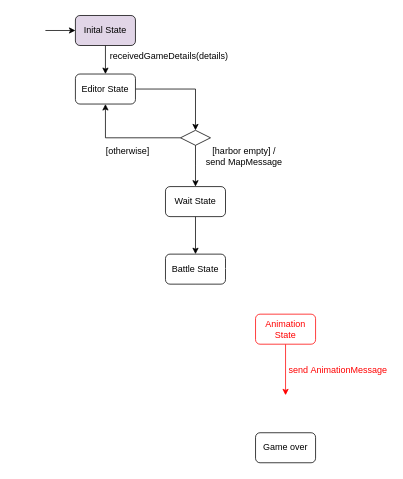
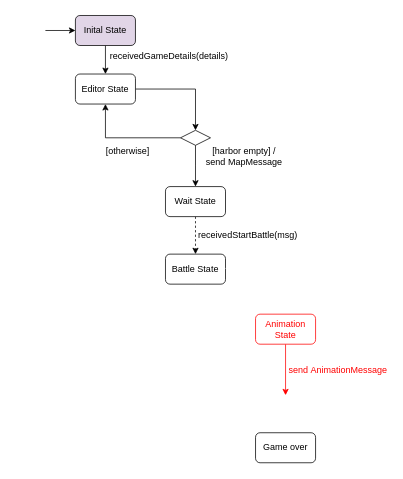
(195, 233) -> (195, 233)
none -> (248, 235)
